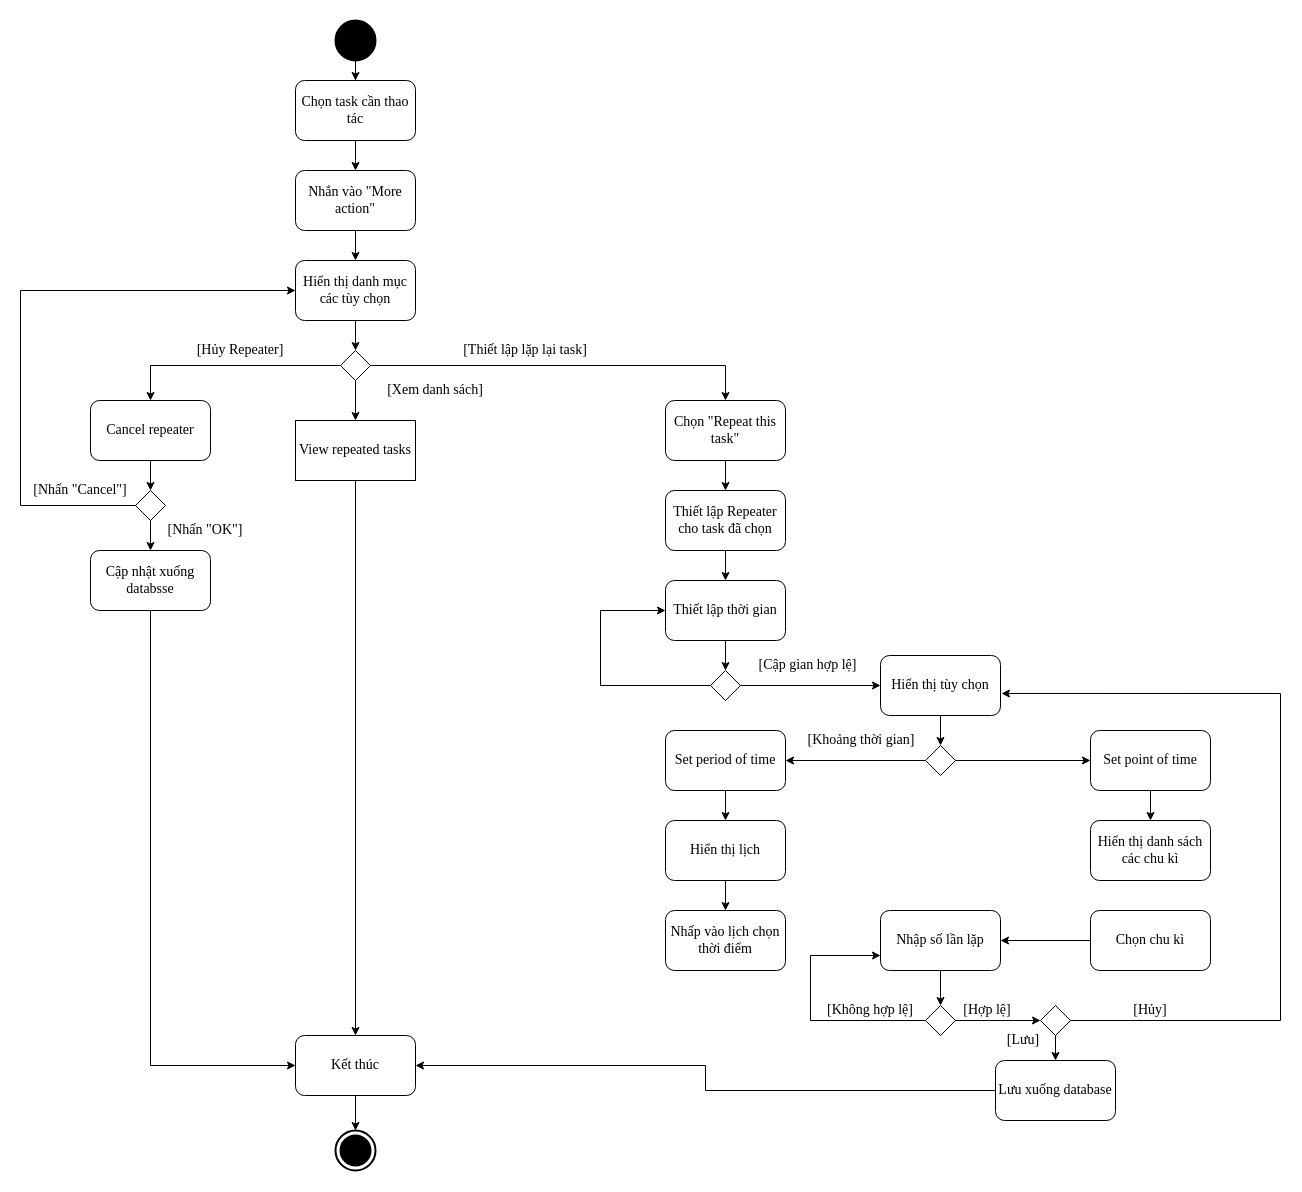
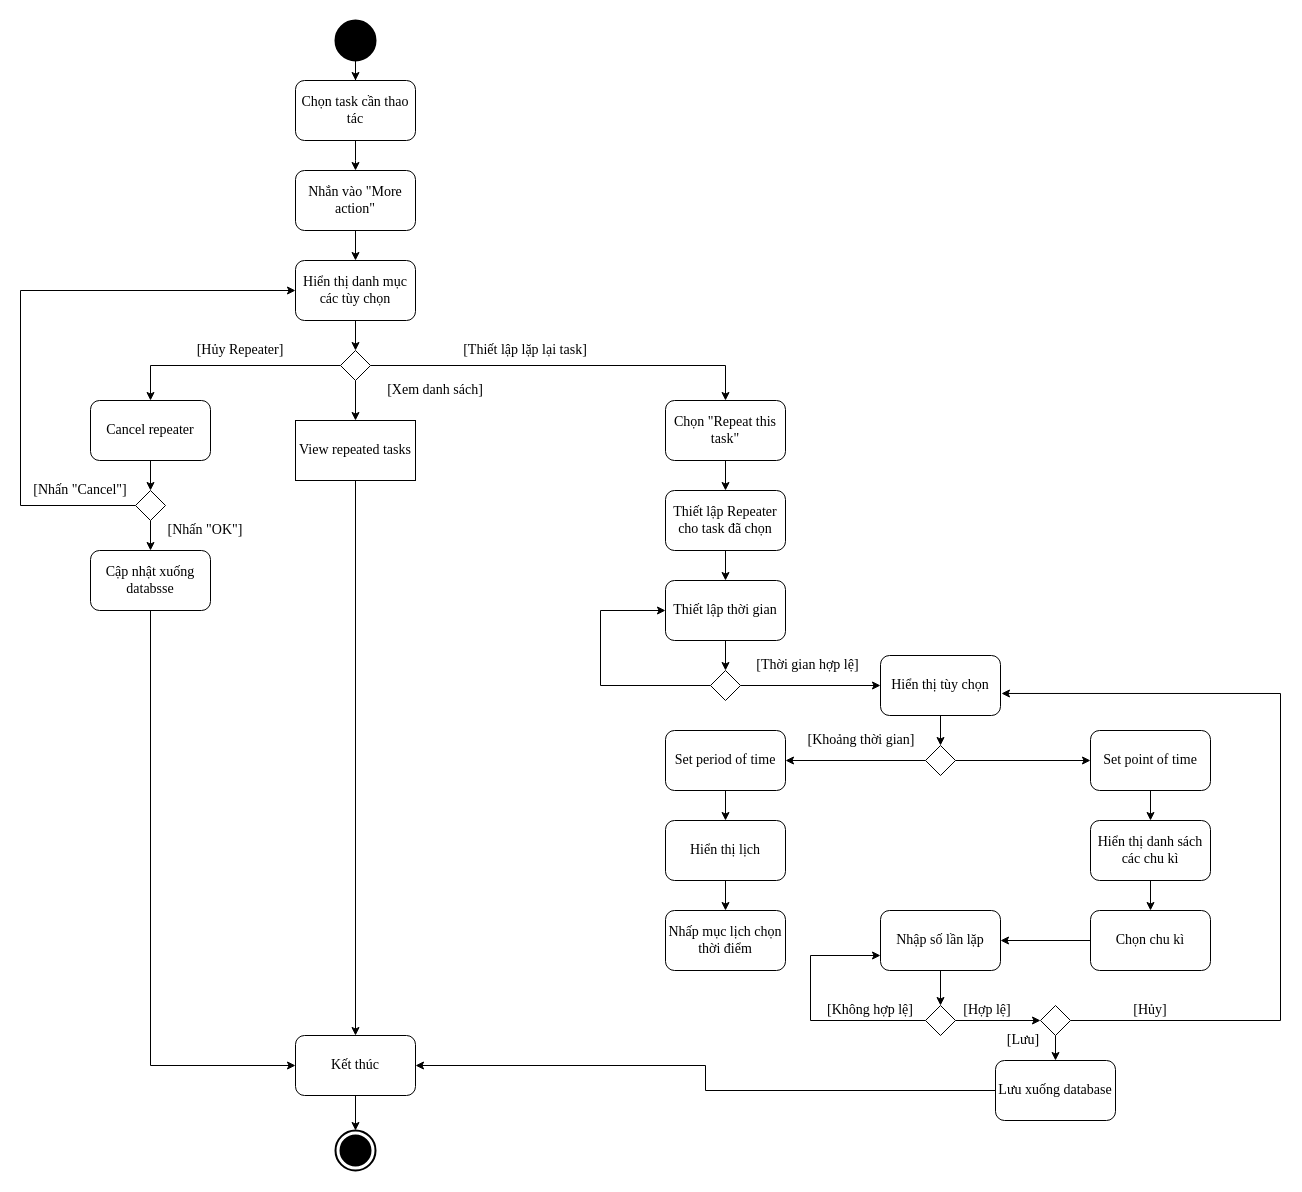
(808, 666) -> (808, 666)
none -> (1151, 900)
(726, 941) -> (726, 941)
